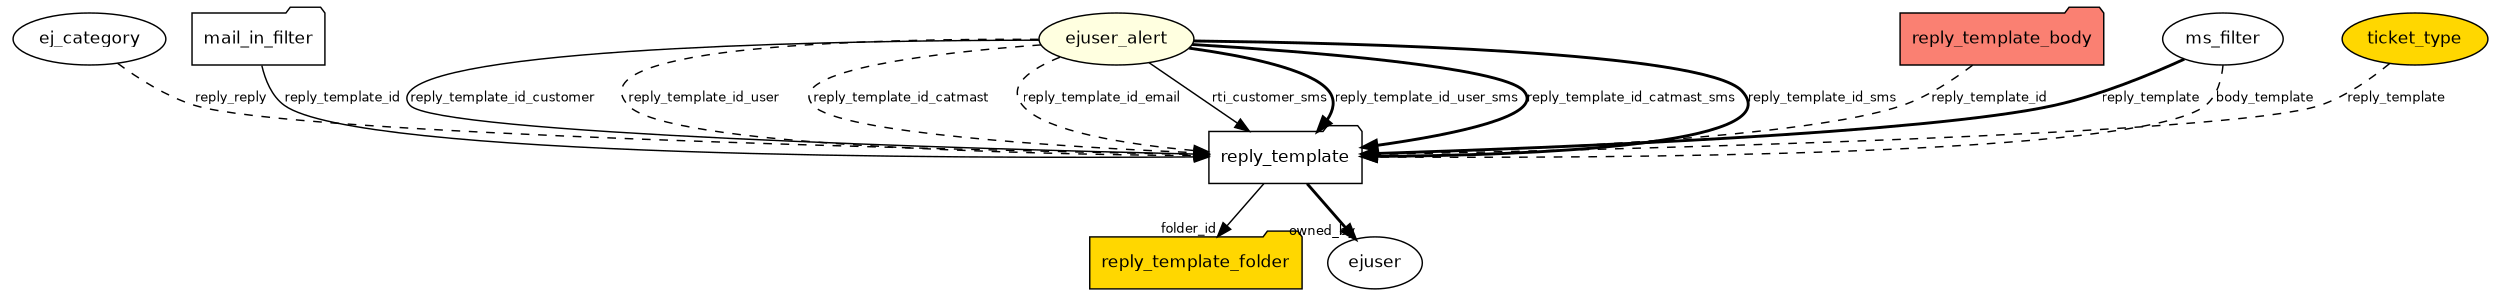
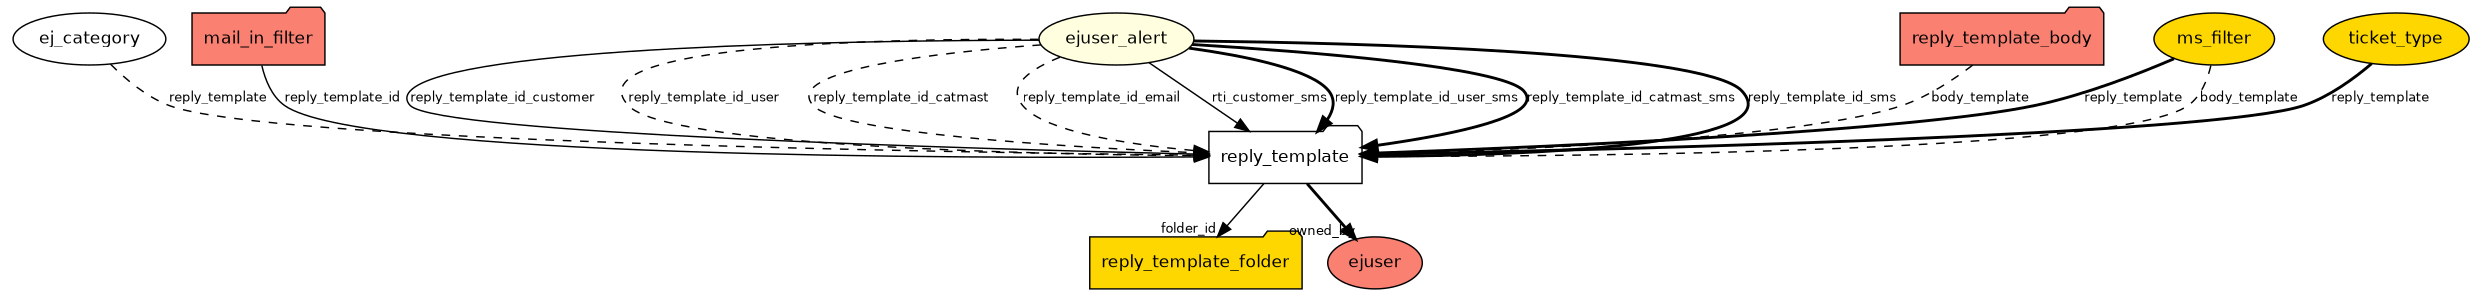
(258, 39) -> (258, 39)
(2223, 39) -> (2214, 39)
(231, 98) -> (218, 98)
(1990, 98) -> (1980, 98)
(1890, 140) -> (1881, 140)
(1375, 263) -> (1375, 263)
